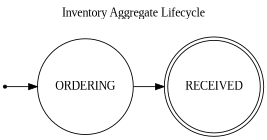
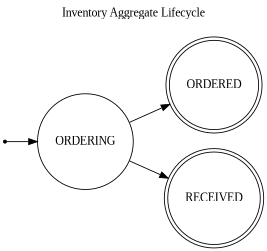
none -> (214, 85)
